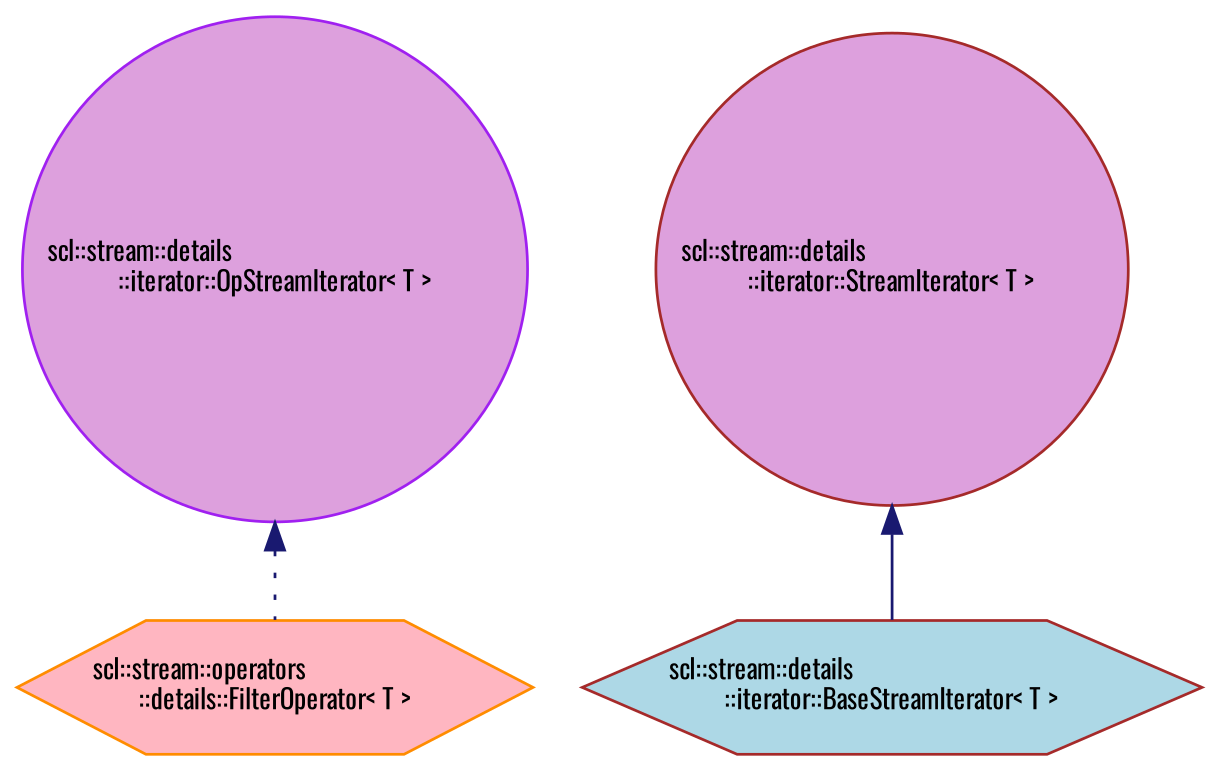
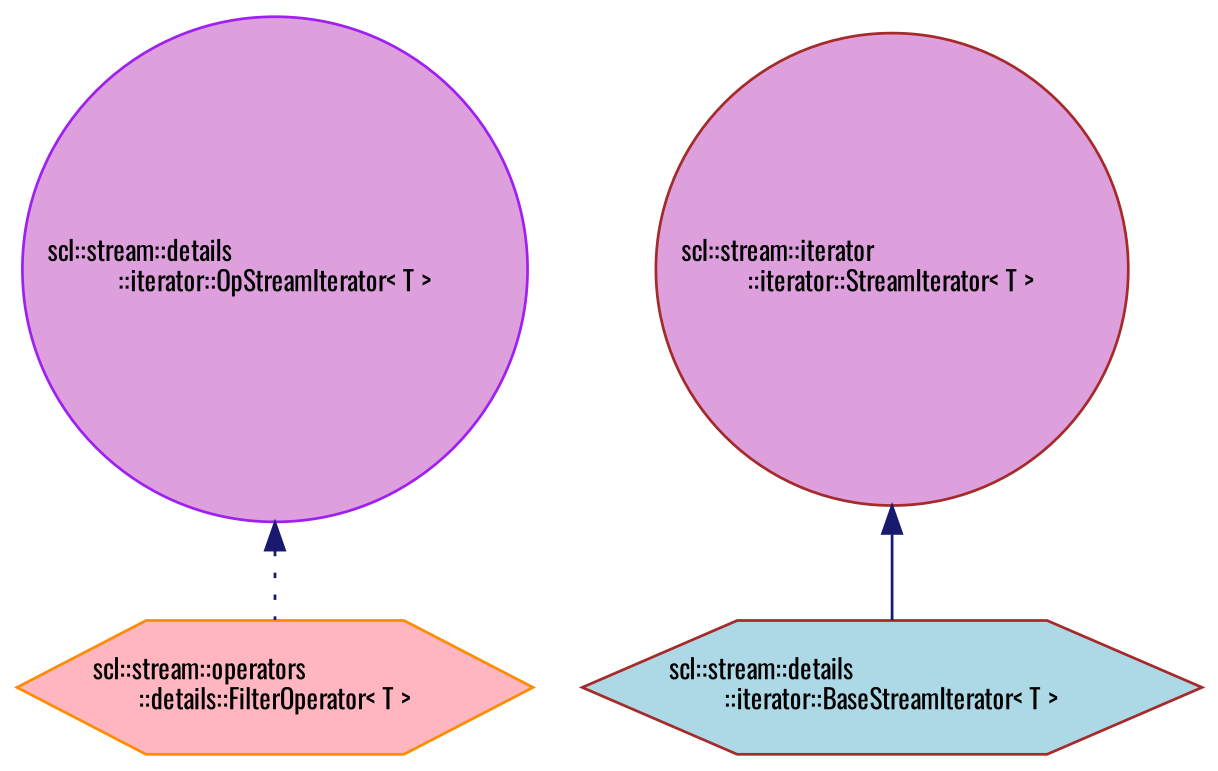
(892, 269) -> (892, 269)
